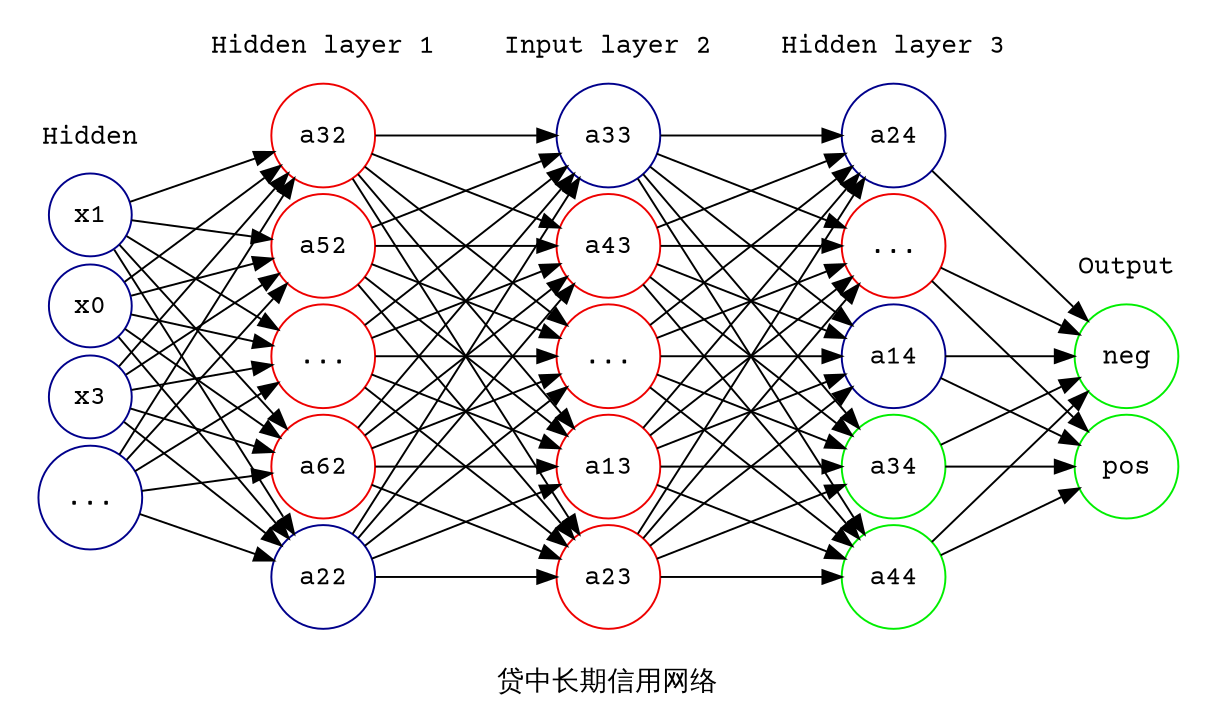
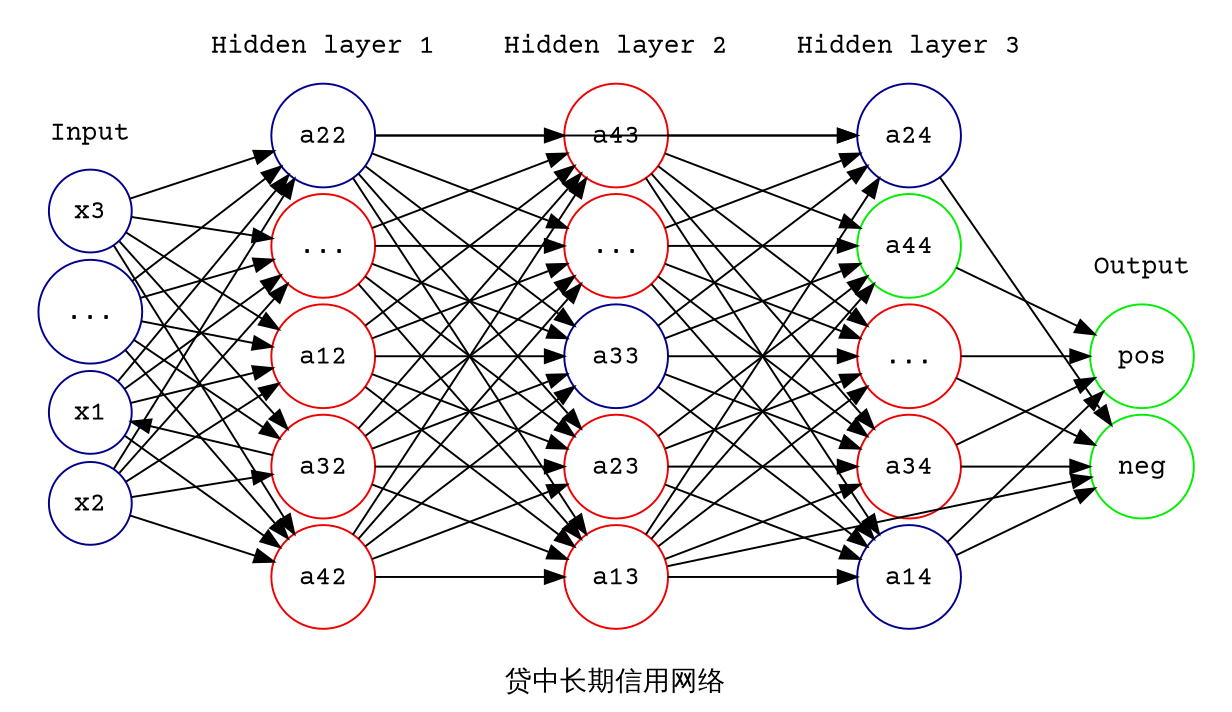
(608, 45) -> (616, 45)
(90, 136) -> (90, 133)
(183, 183) -> (224, 444)
(323, 246) -> (323, 577)
(90, 306) -> (90, 503)
(692, 449) -> (606, 136)
(323, 467) -> (323, 356)
(894, 467) -> (909, 467)
(995, 481) -> (880, 522)
